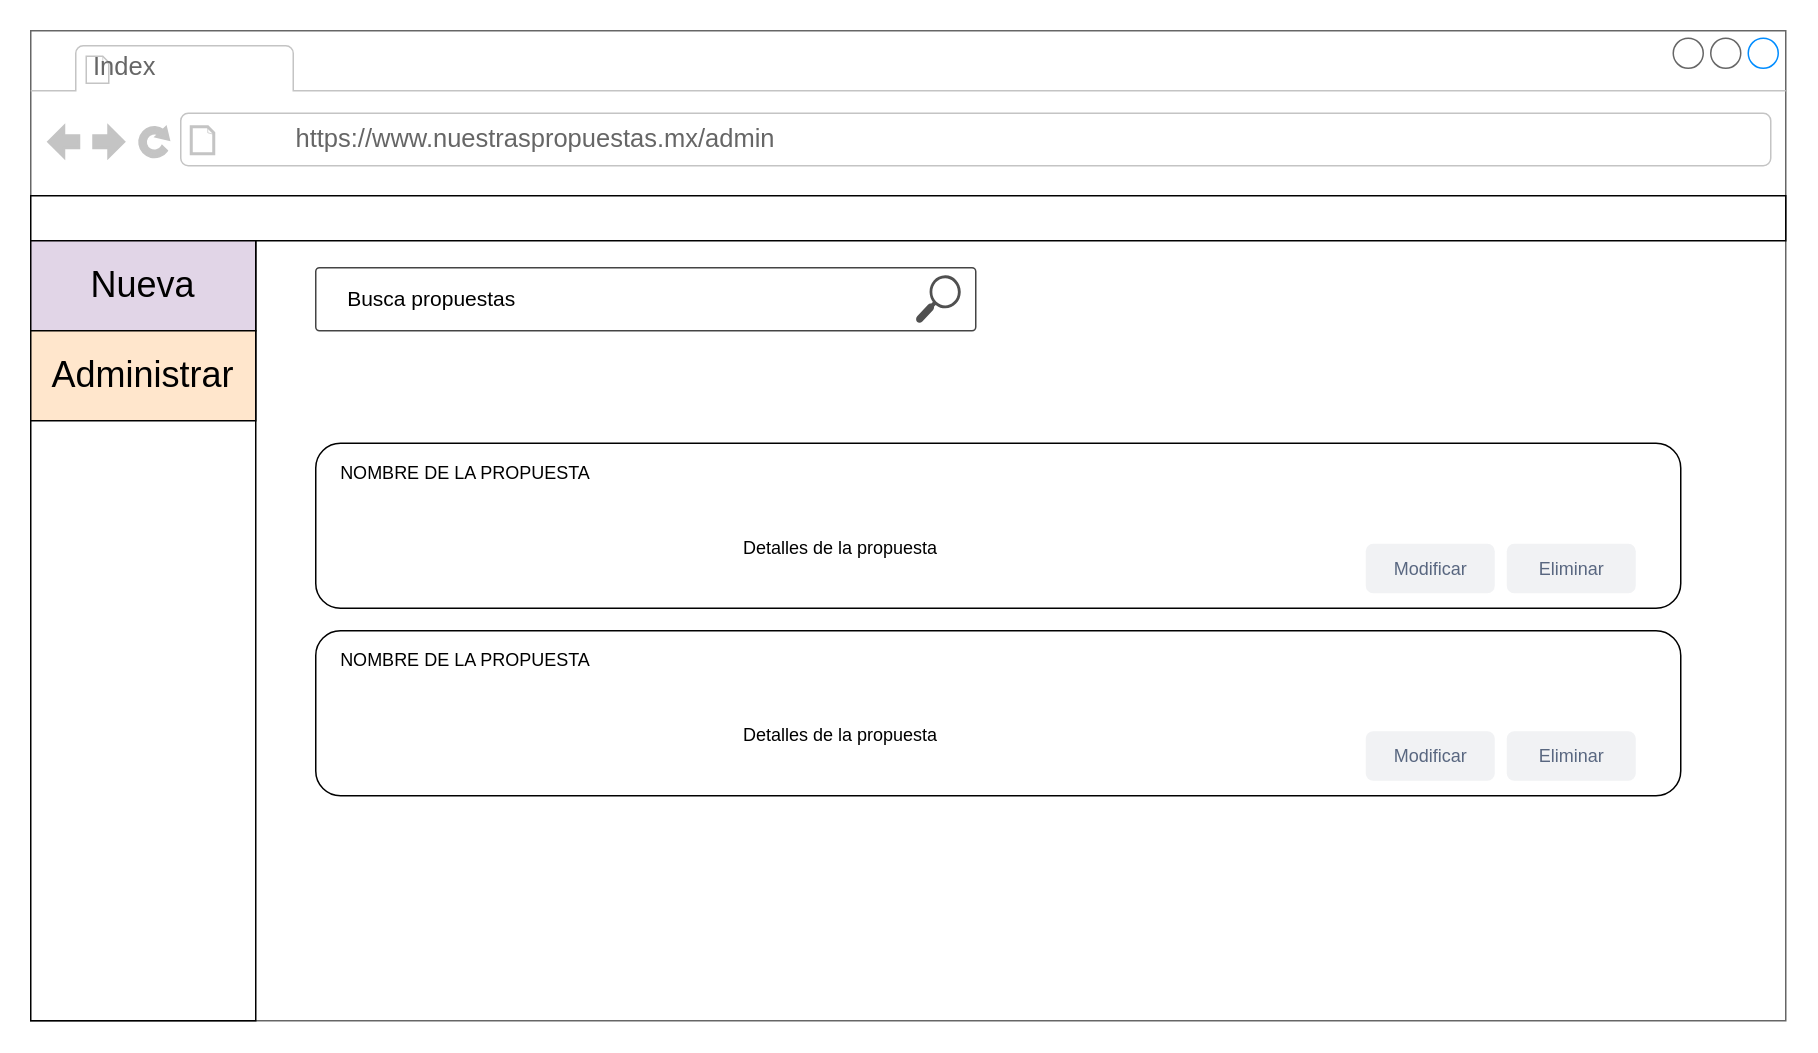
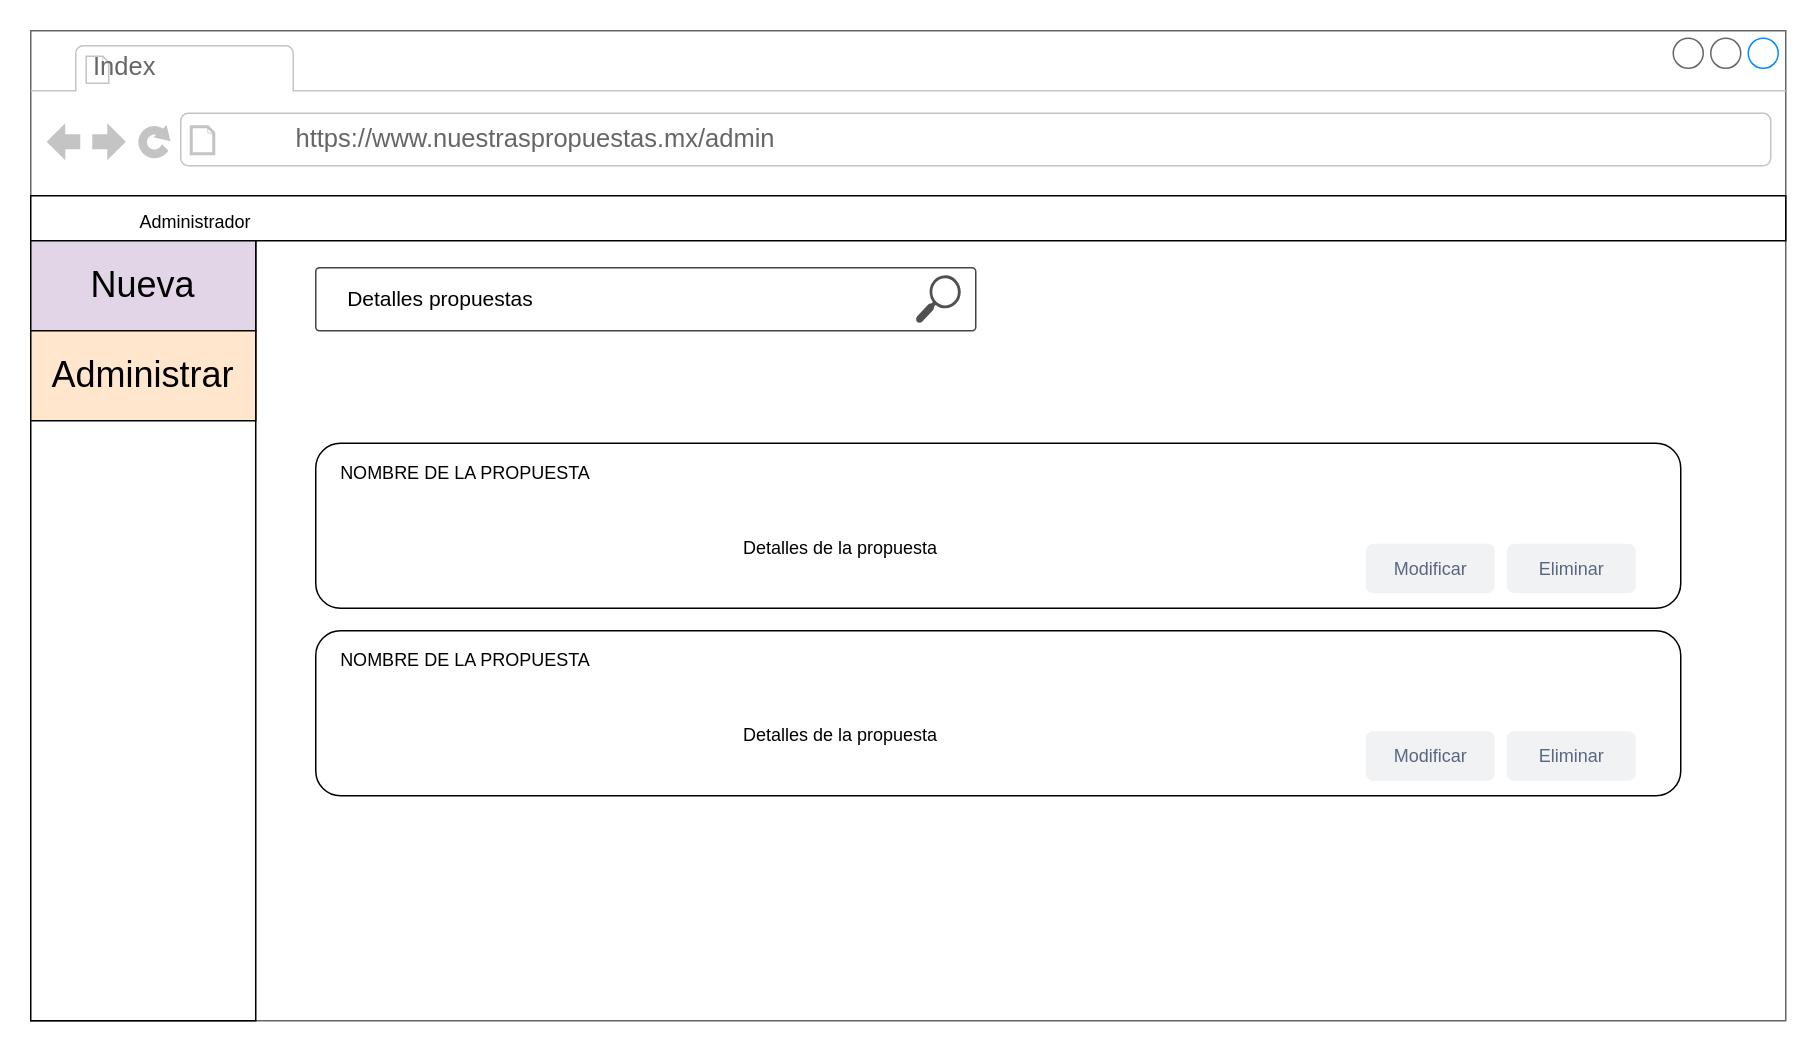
none -> (196, 222)
(371, 299) -> (378, 299)
